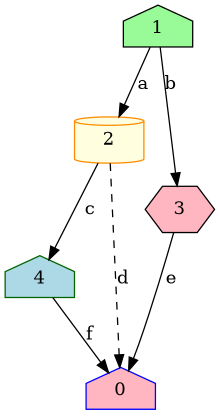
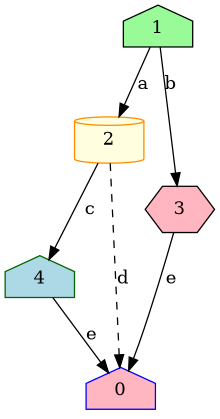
(90, 335) -> (92, 335)
